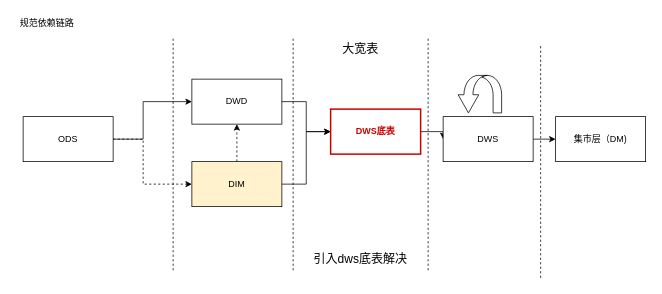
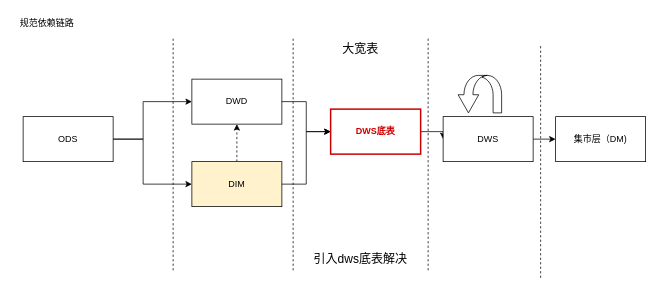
(143, 183) -> (143, 183)
